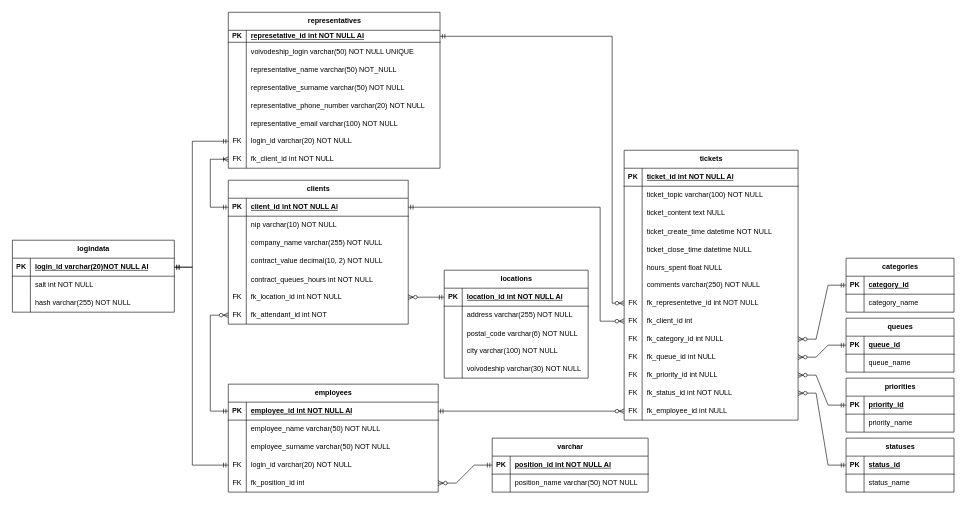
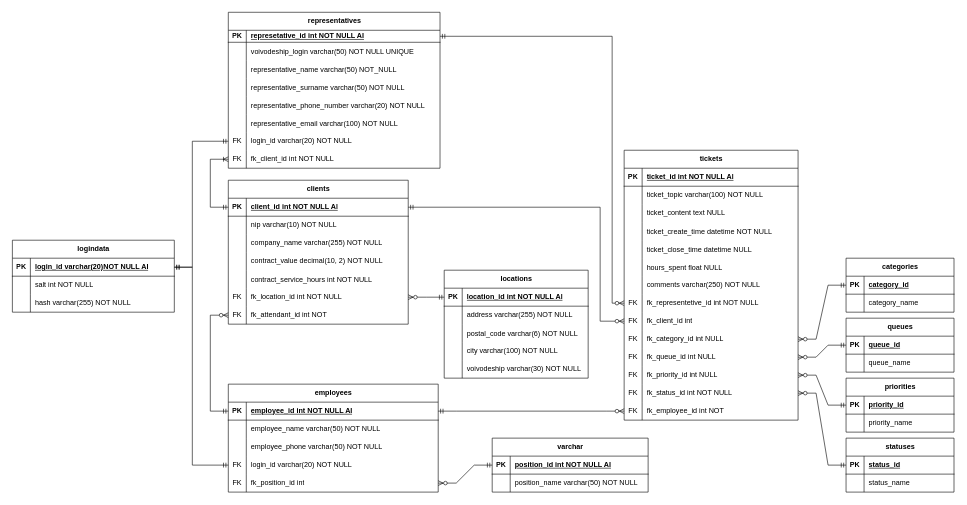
(316, 280) -> (317, 280)
(689, 411) -> (687, 411)
(322, 447) -> (318, 447)
